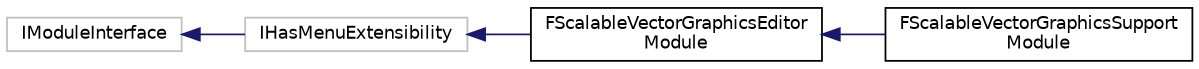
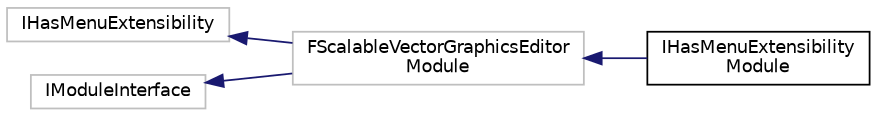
(222, 34) -> (258, 77)
(676, 34) -> (438, 58)
(1039, 34) -> (758, 58)
